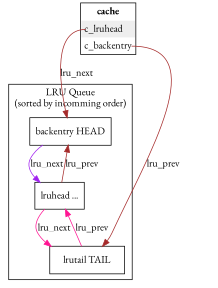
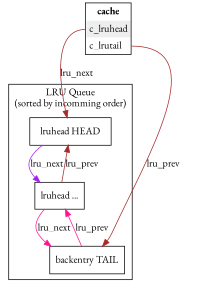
(108, 45) -> (106, 45)
(70, 131) -> (70, 131)
(87, 260) -> (87, 260)
